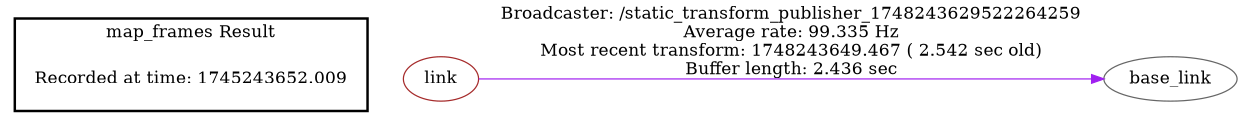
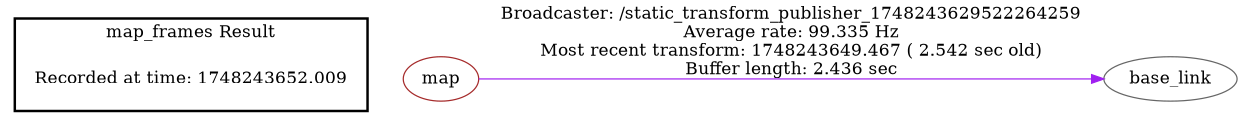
(191, 79) -> (191, 79)
(441, 79) -> (441, 79)
